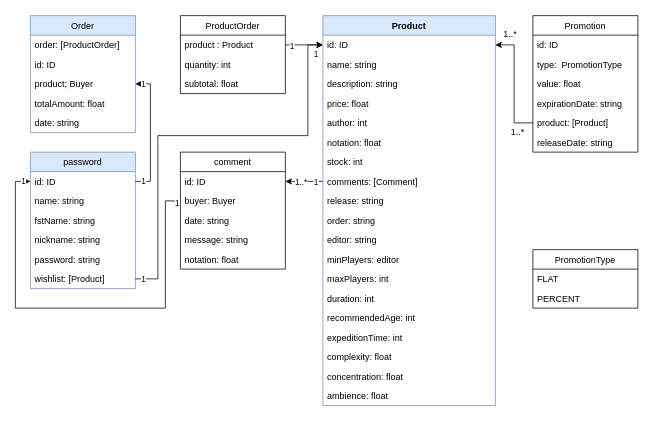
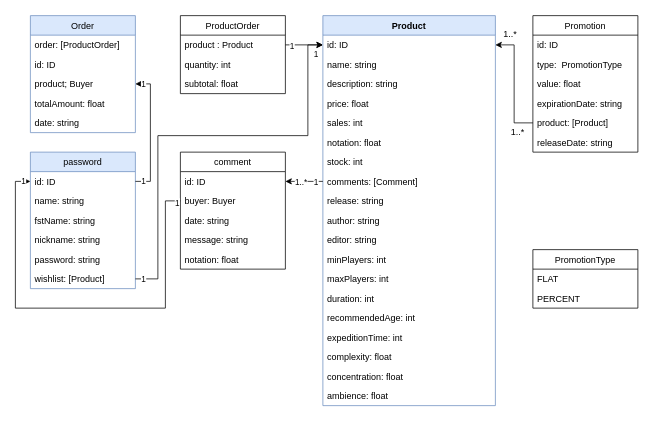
(351, 123) -> (348, 123)
(356, 221) -> (359, 221)
(367, 260) -> (359, 260)
